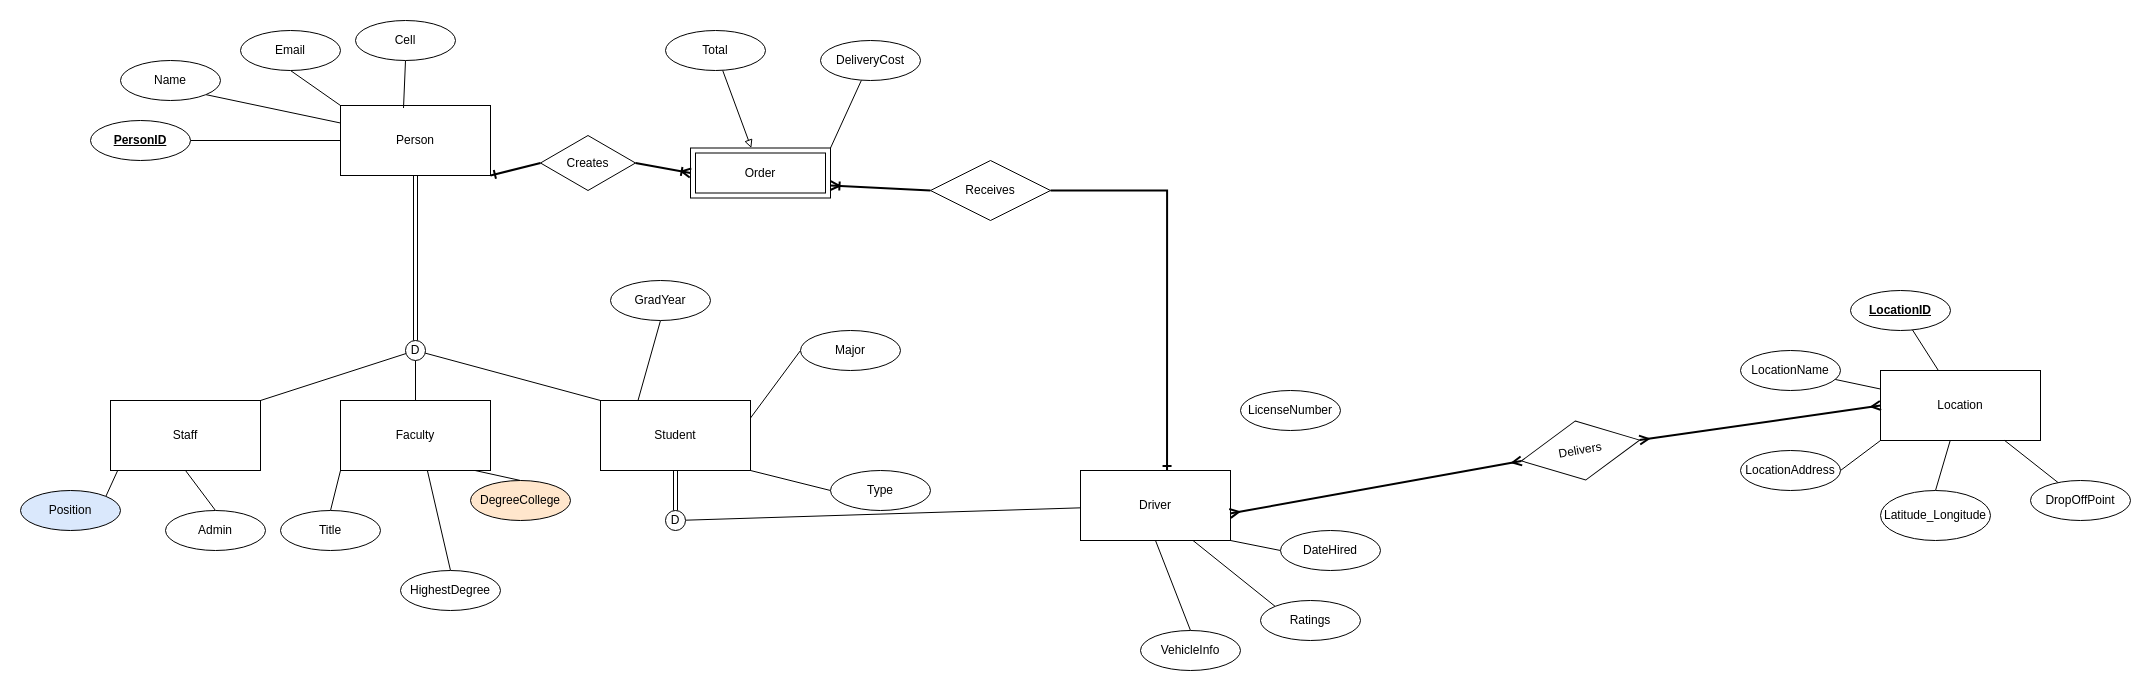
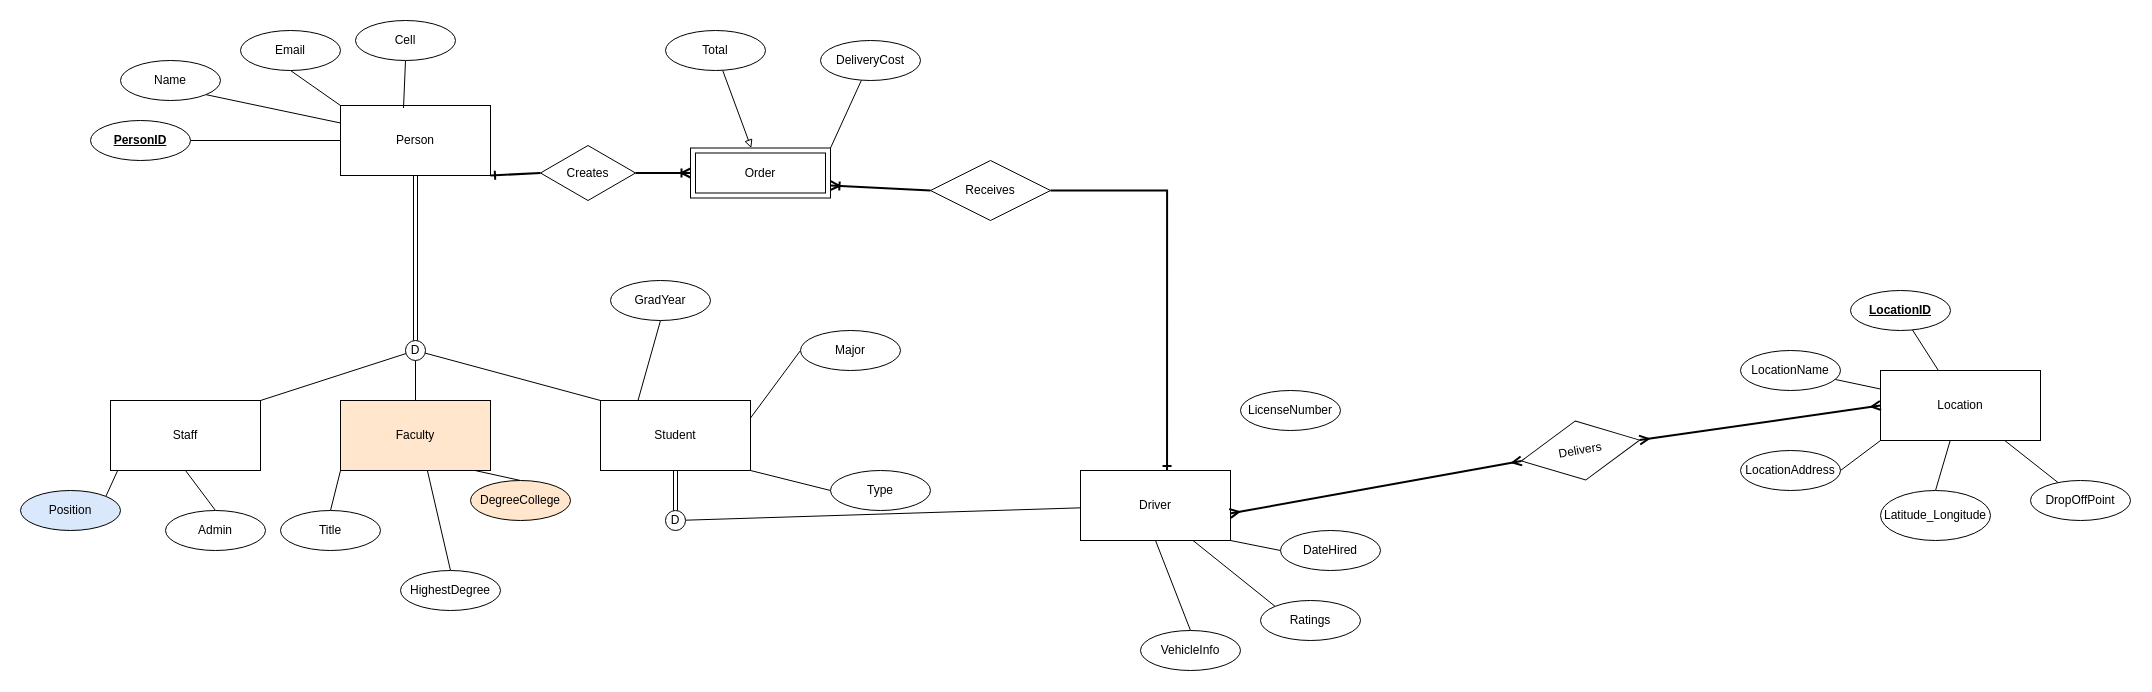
(588, 163) -> (588, 173)
(416, 436) -> (416, 436)
